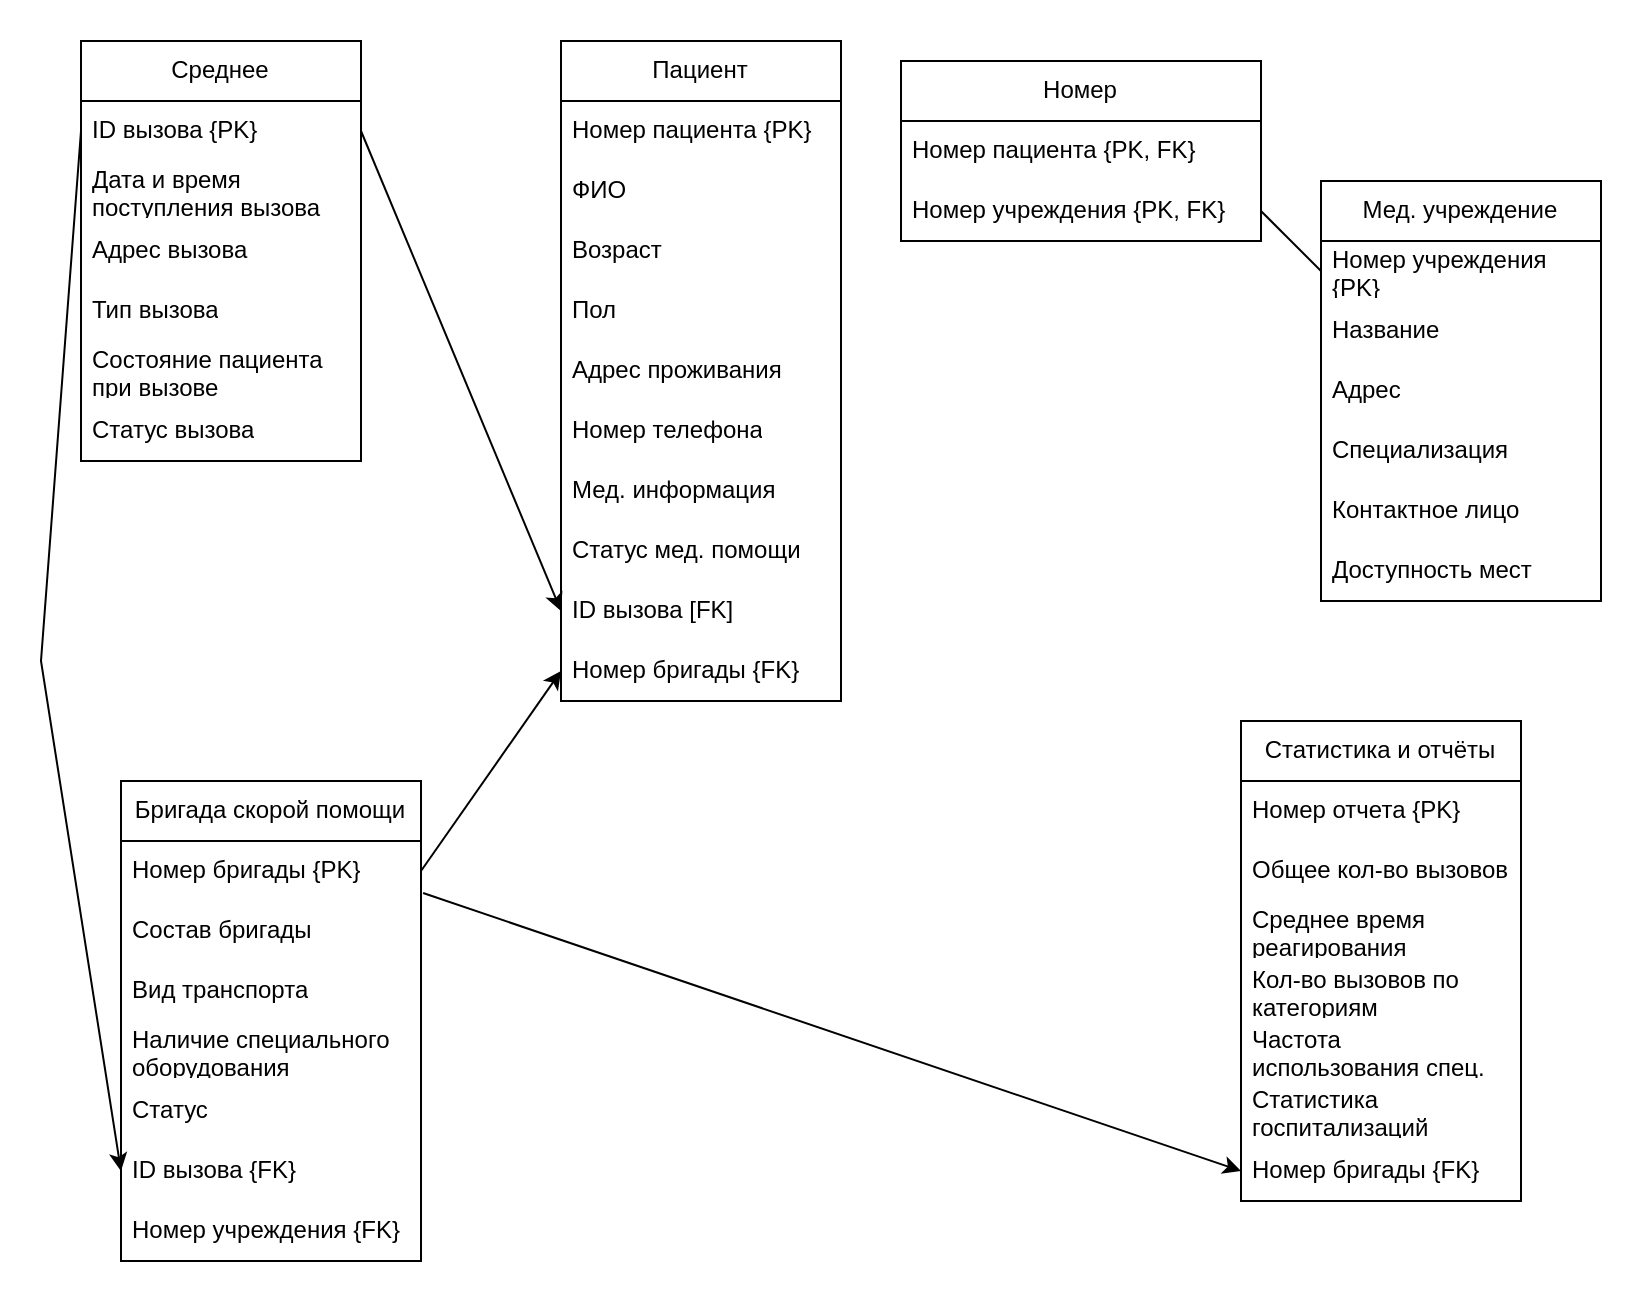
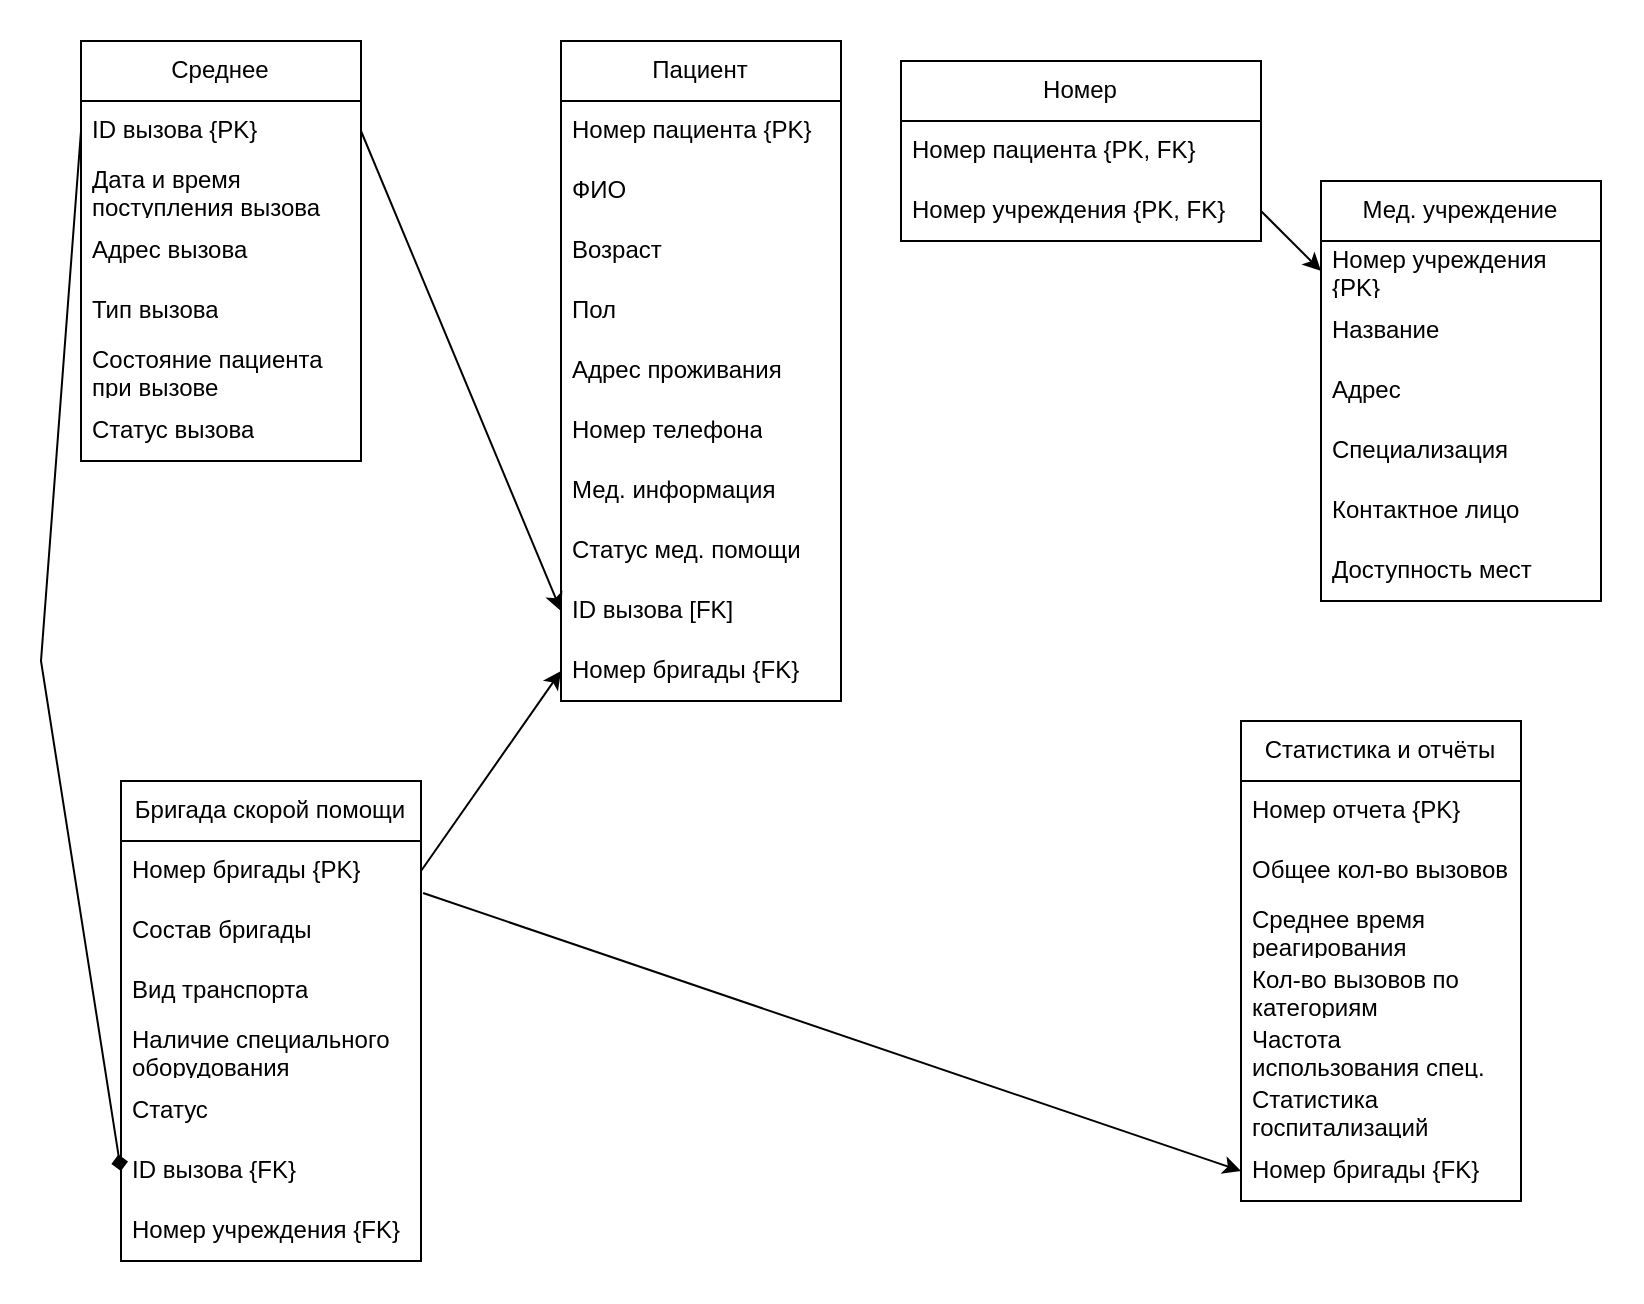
(1314, 264) -> (1311, 261)
(118, 1154) -> (118, 1154)
